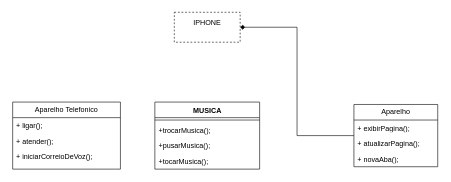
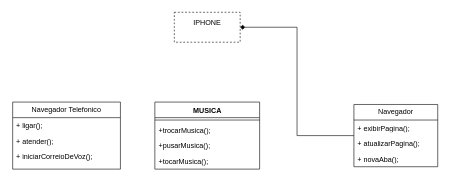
(66, 110) -> (66, 110)
(396, 113) -> (396, 113)
